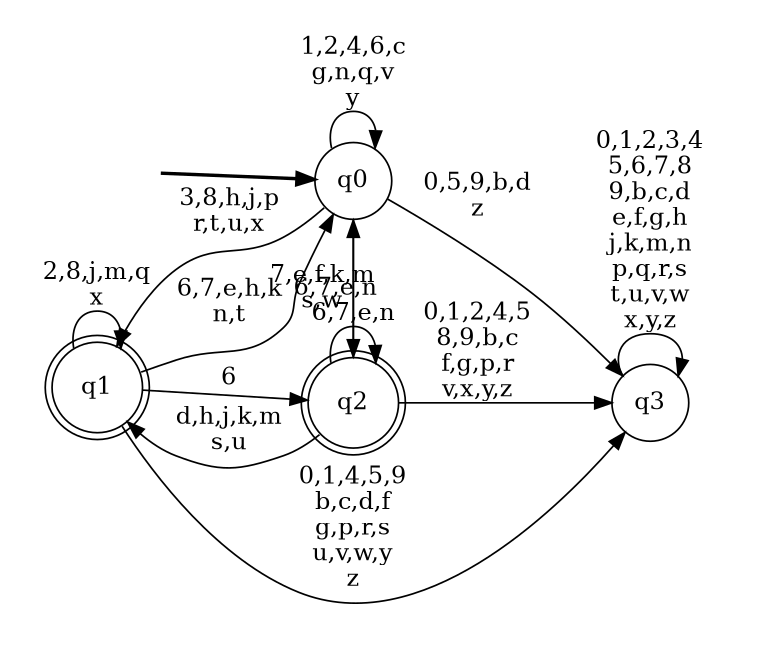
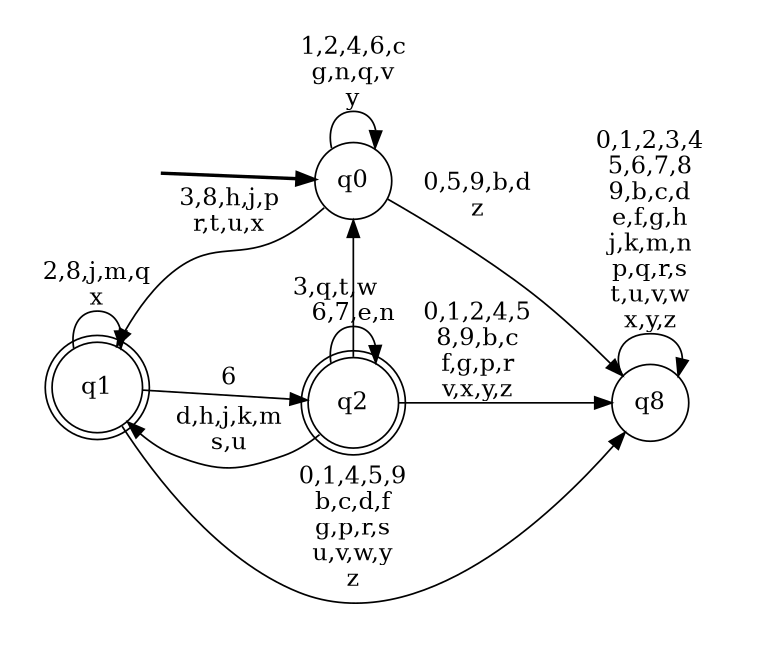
(353, 280) -> none
(335, 288) -> (335, 288)
(266, 341) -> none
(650, 403) -> (650, 403)
